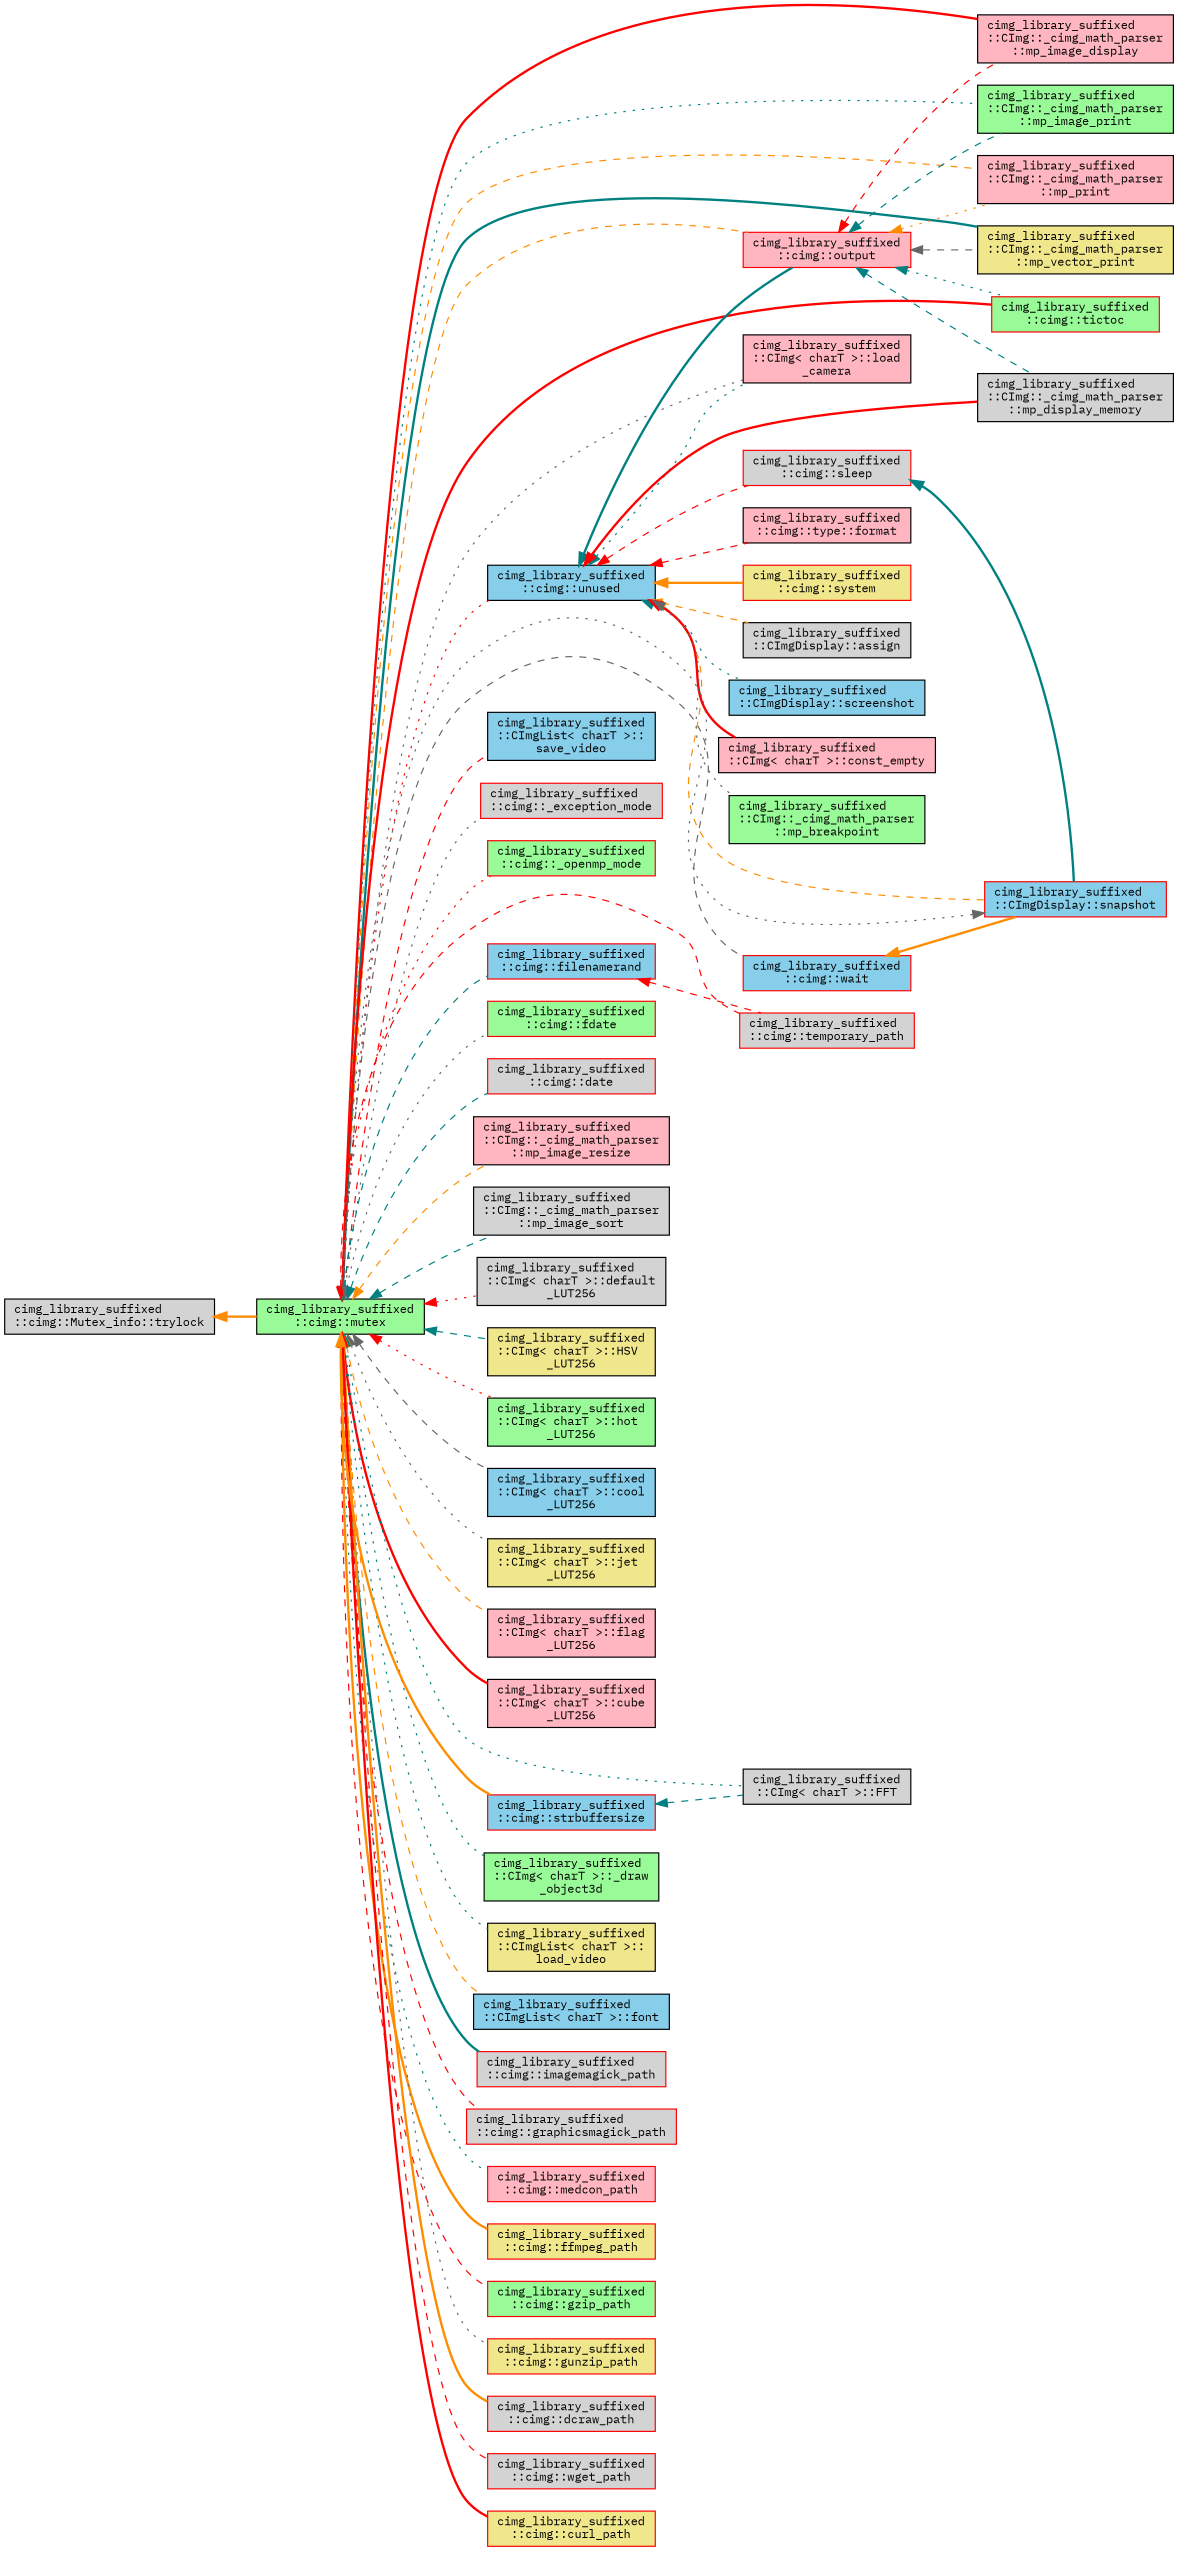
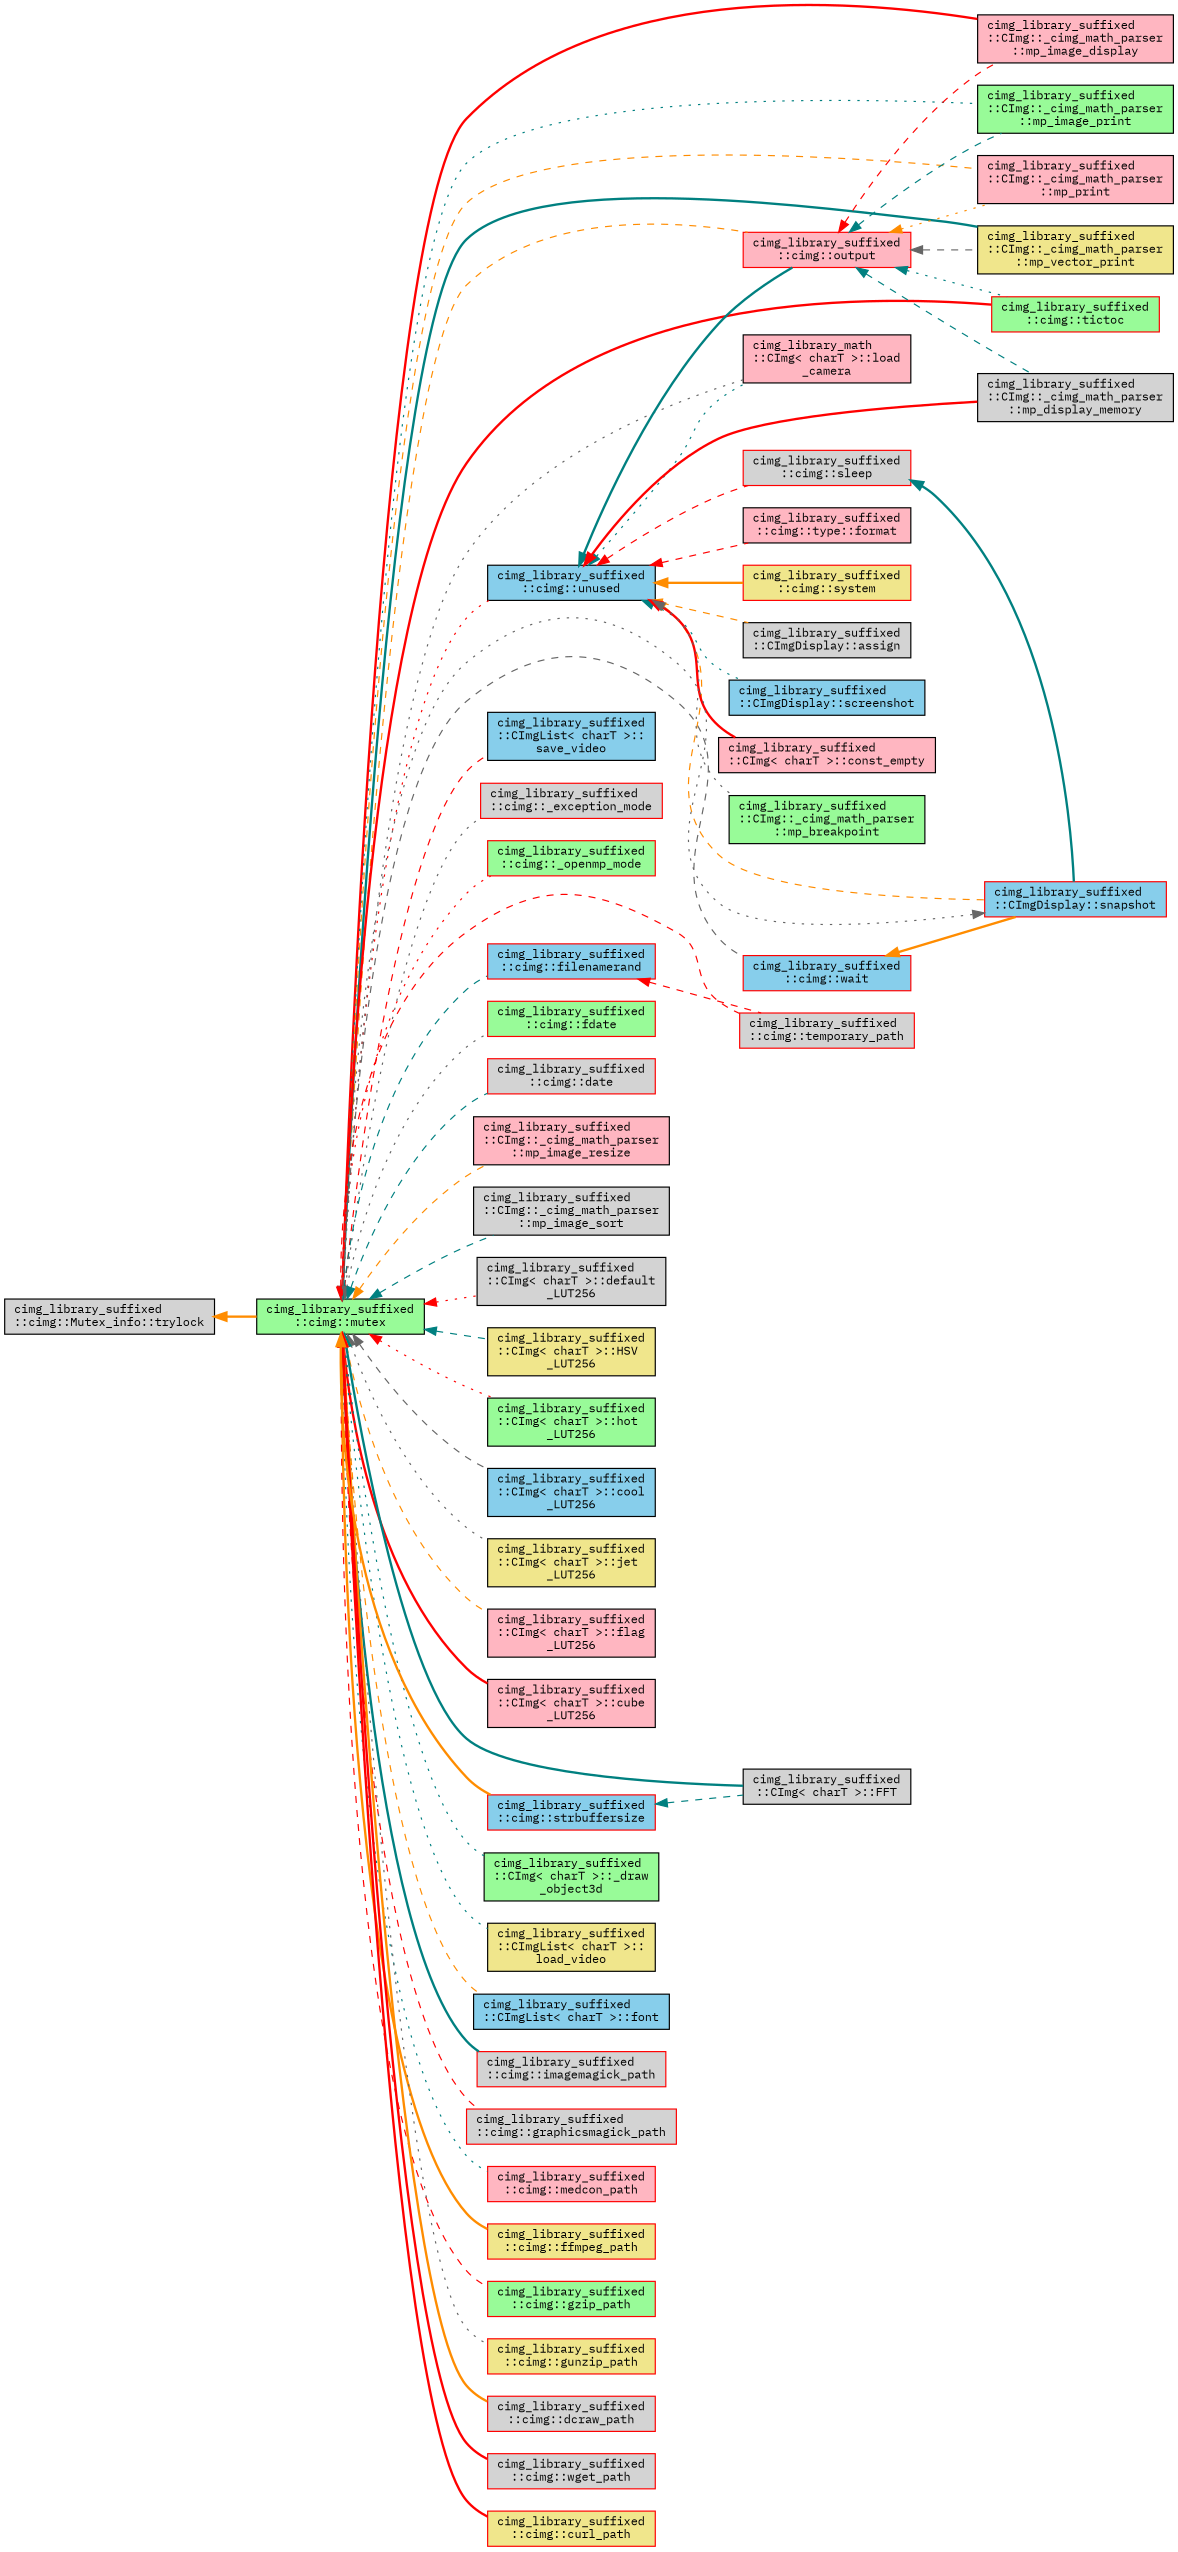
(827, 359) -> (827, 359)
(432, 1684) -> (432, 1684)
(409, 2194) -> (409, 2194)
